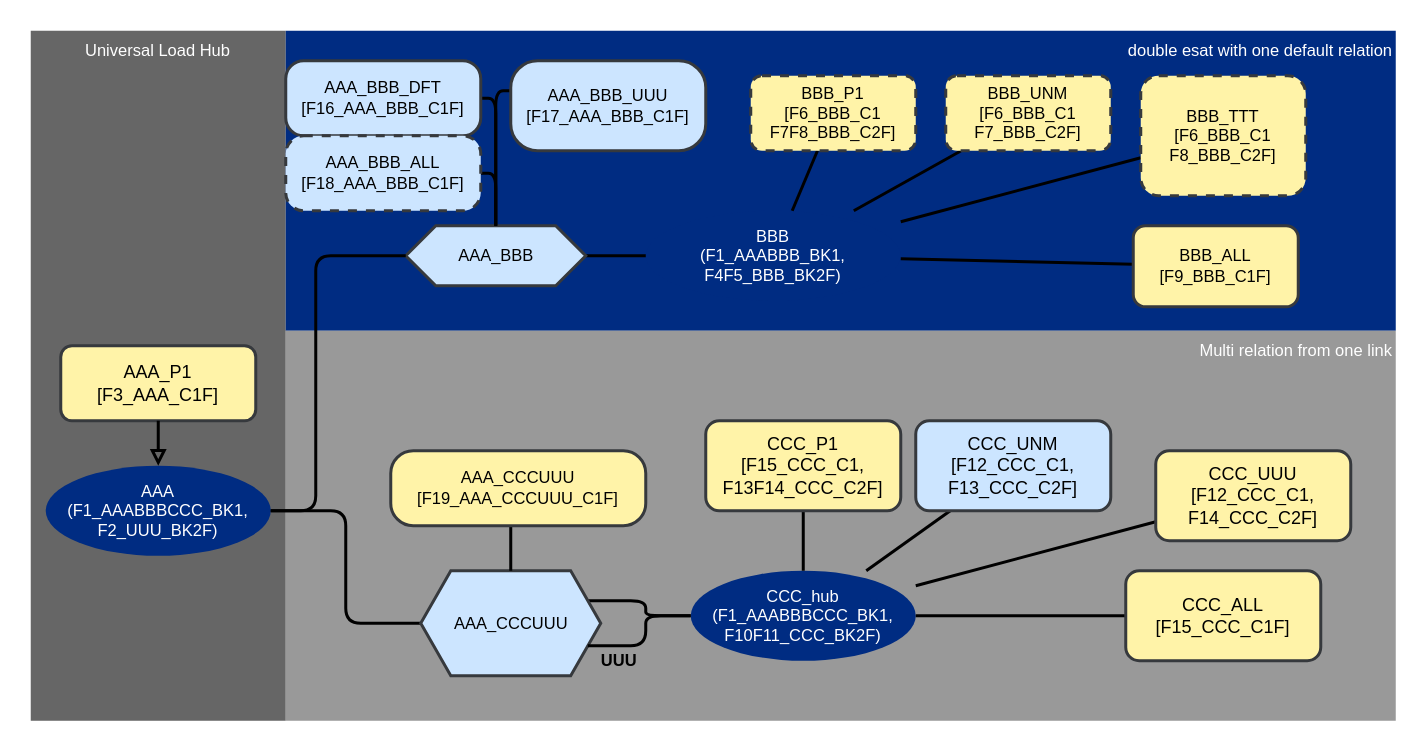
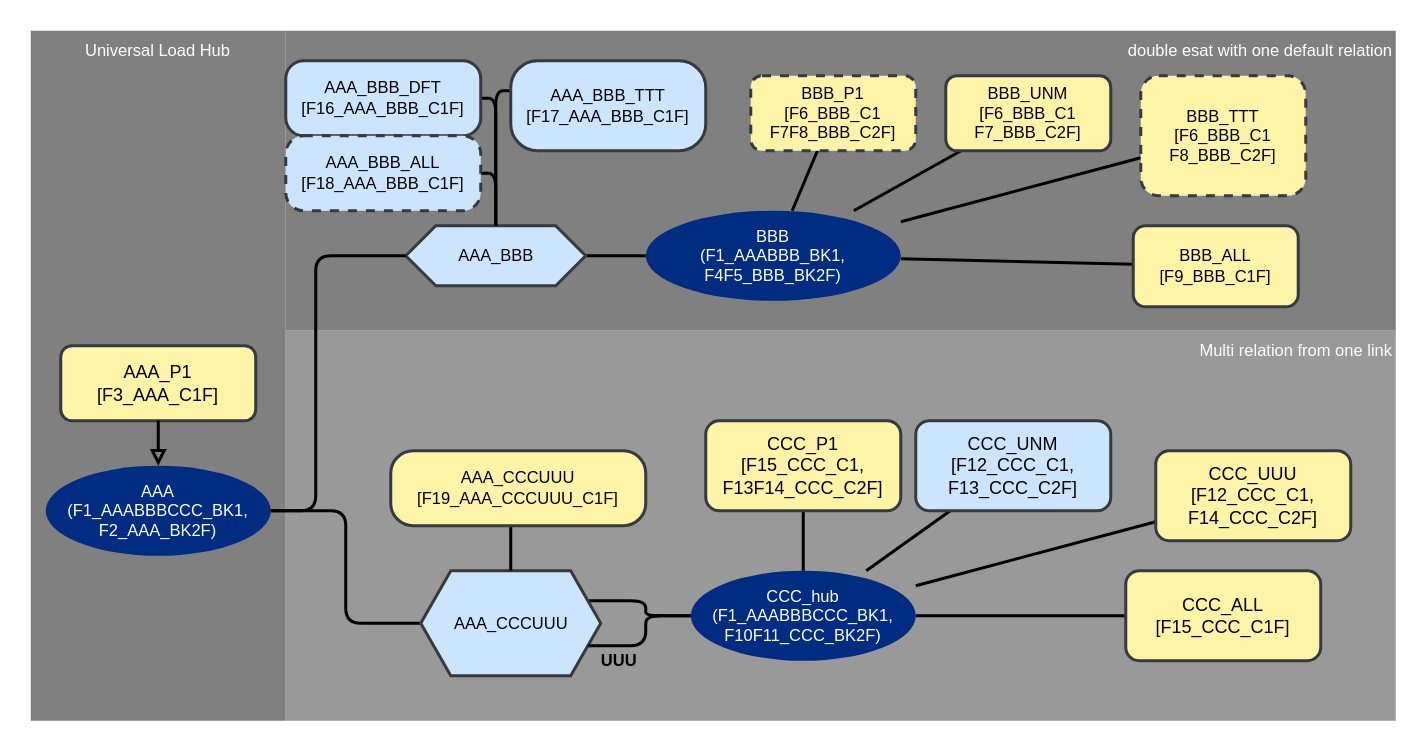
(158, 51) -> (158, 51)
(608, 106) -> (608, 106)
(1028, 113) -> (1028, 113)
(841, 181) -> (841, 181)
(158, 511) -> (158, 511)
